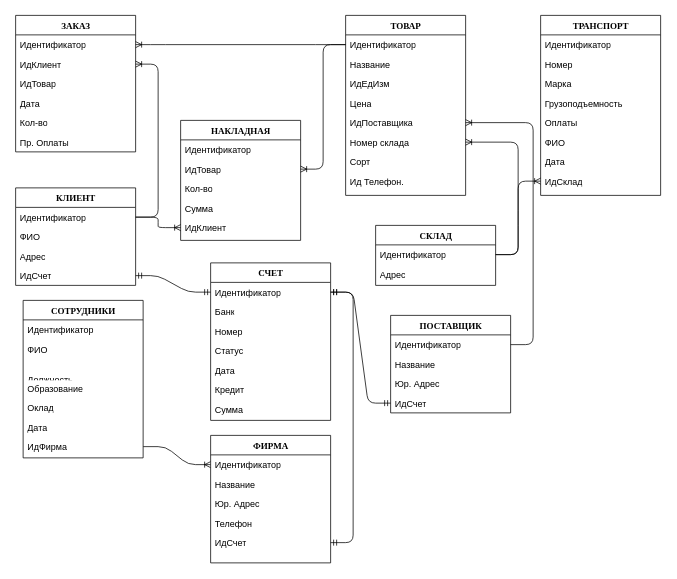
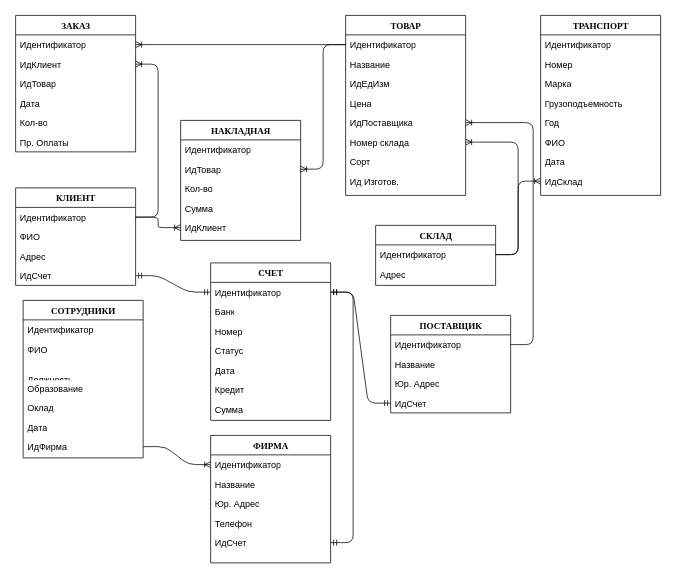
(560, 124) -> (552, 124)
(375, 182) -> (375, 182)
